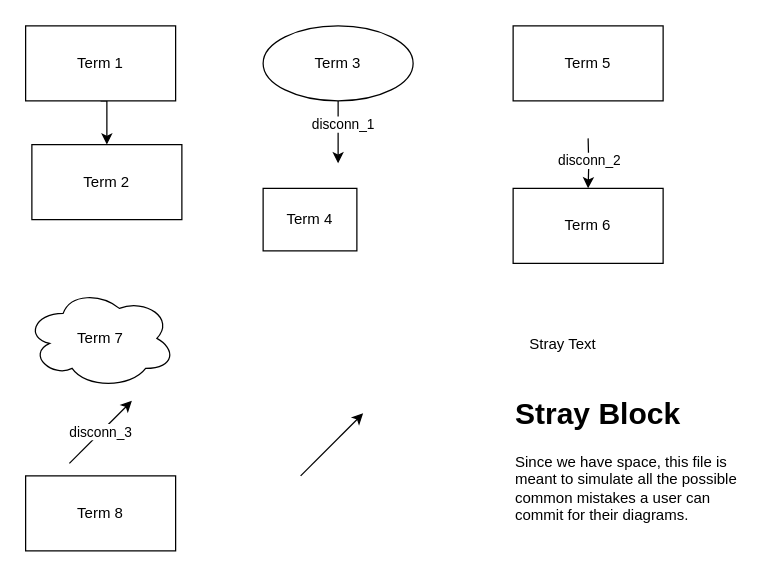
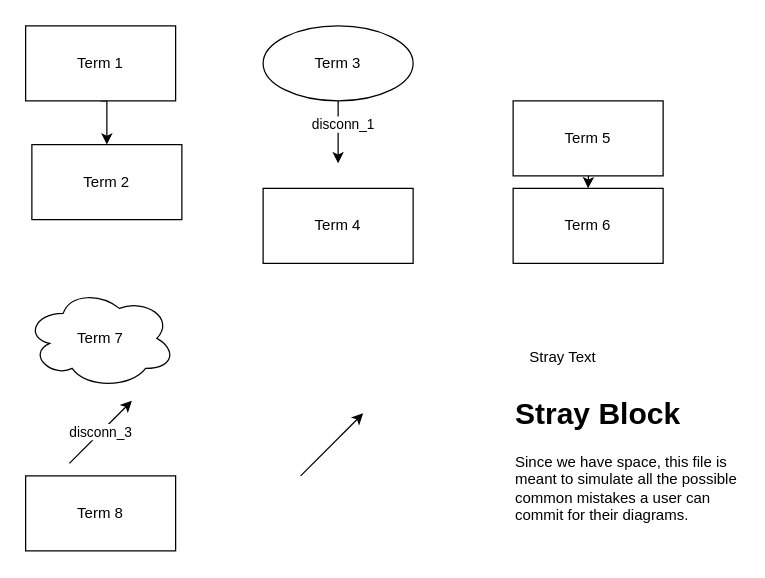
(588, 63) -> (588, 138)
(310, 219) -> (338, 226)
(563, 344) -> (563, 357)
